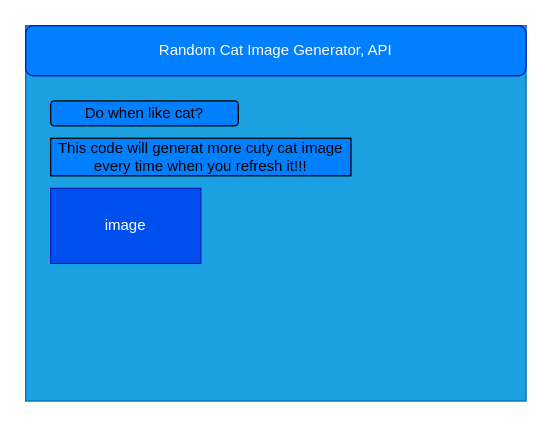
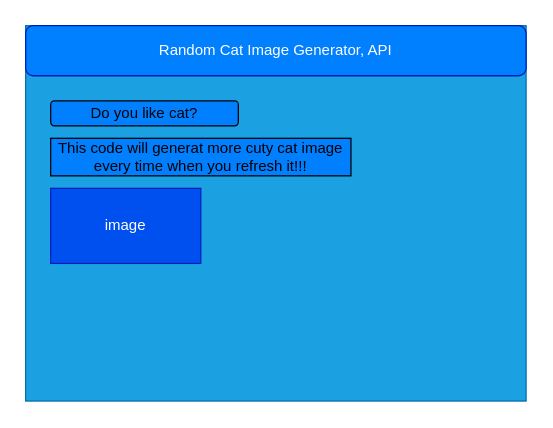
(144, 113) -> (144, 113)
